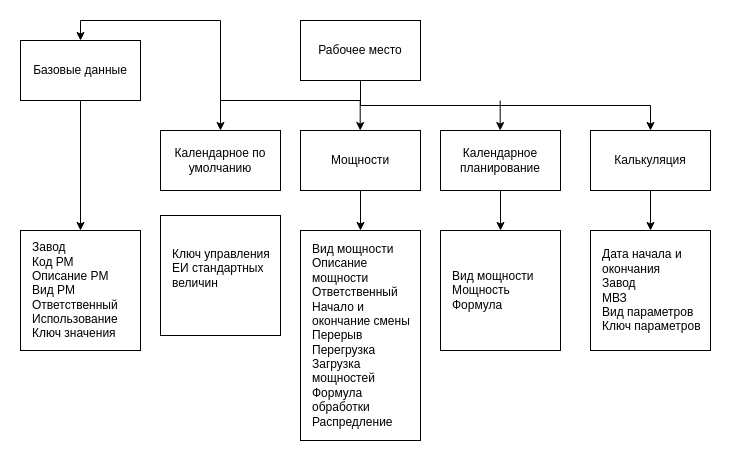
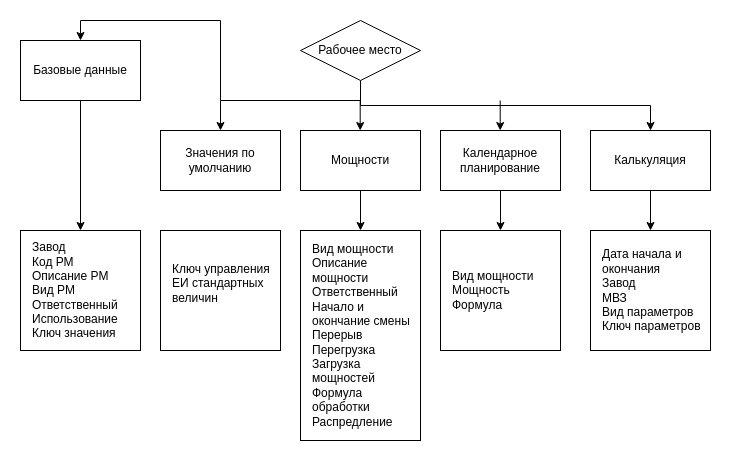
(361, 51) -> (361, 51)
(221, 161) -> (221, 161)
(221, 276) -> (221, 291)
